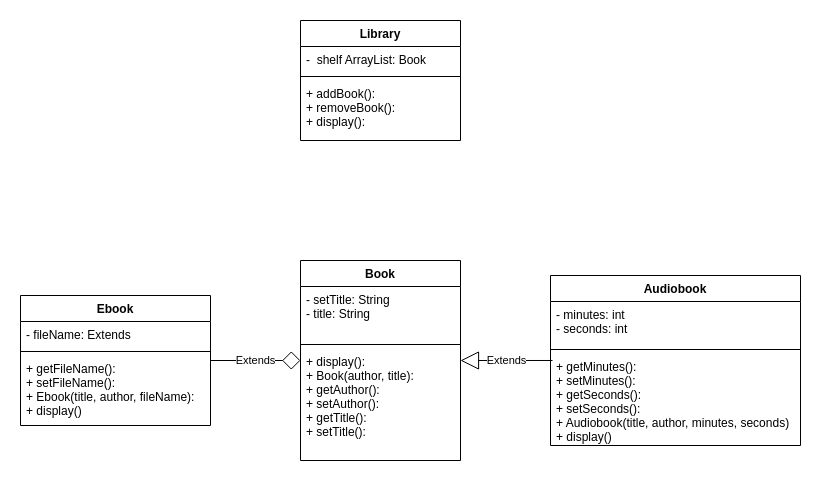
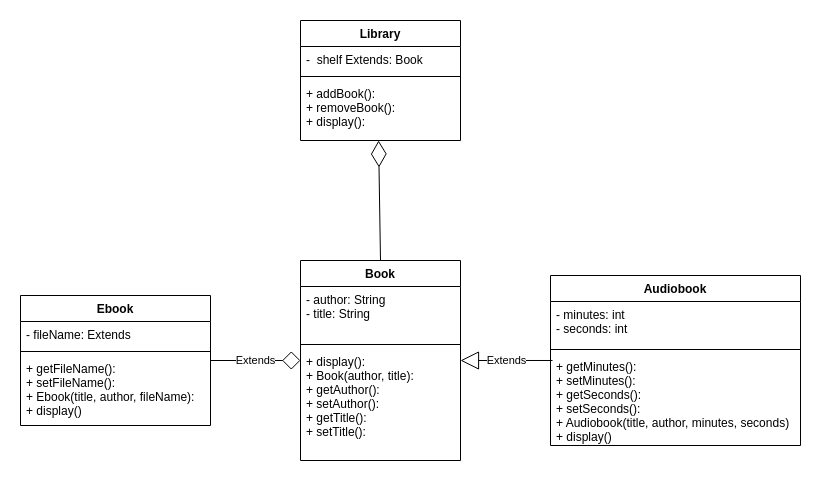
(377, 60) -> (372, 60)
none -> (380, 213)
(357, 300) -> (354, 300)
